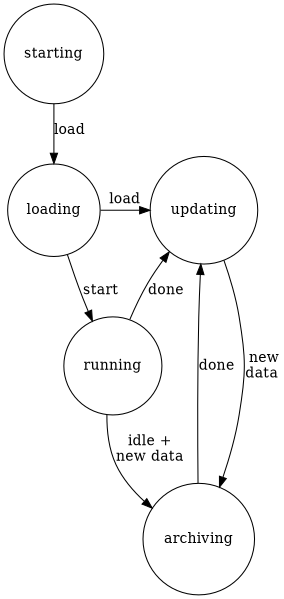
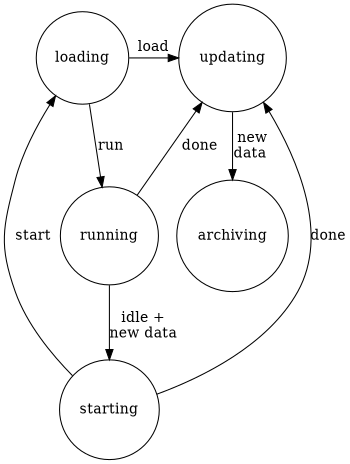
(70, 130) -> (33, 236)
(101, 290) -> (111, 146)
(198, 379) -> (300, 286)
(115, 463) -> (109, 317)
